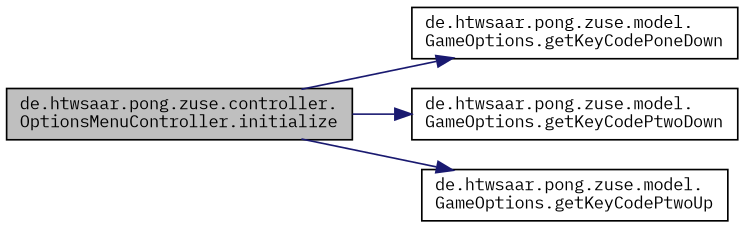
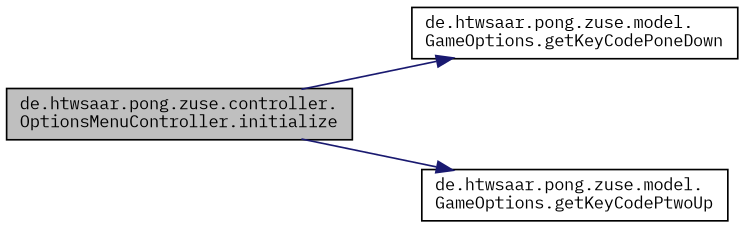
(575, 114) -> none
